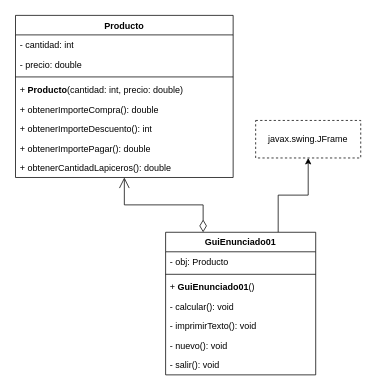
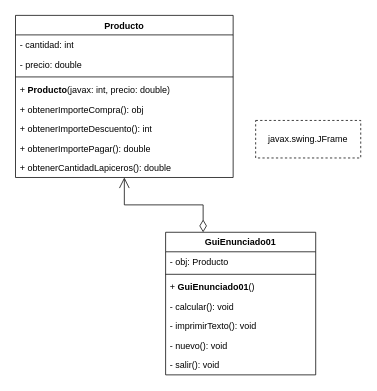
(111, 91) -> (105, 91)
(97, 110) -> (91, 110)
(278, 213) -> none
